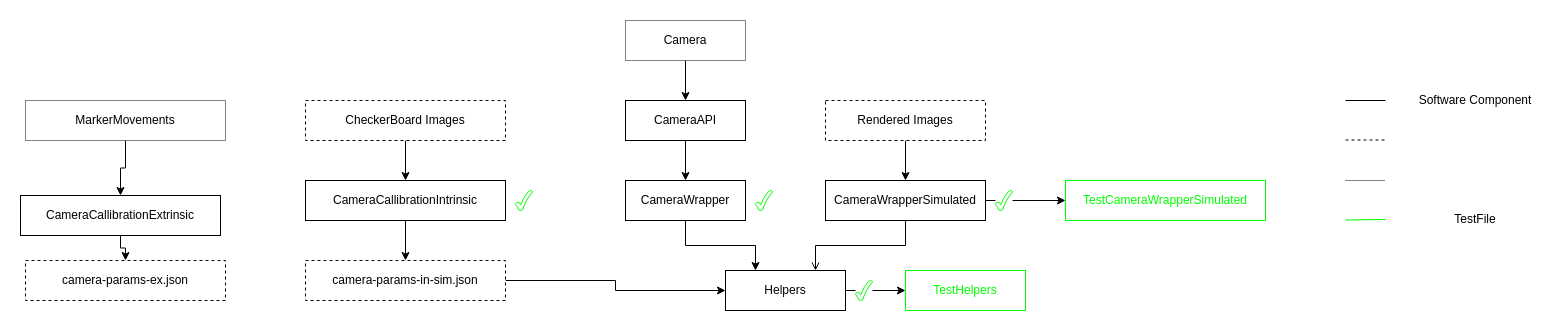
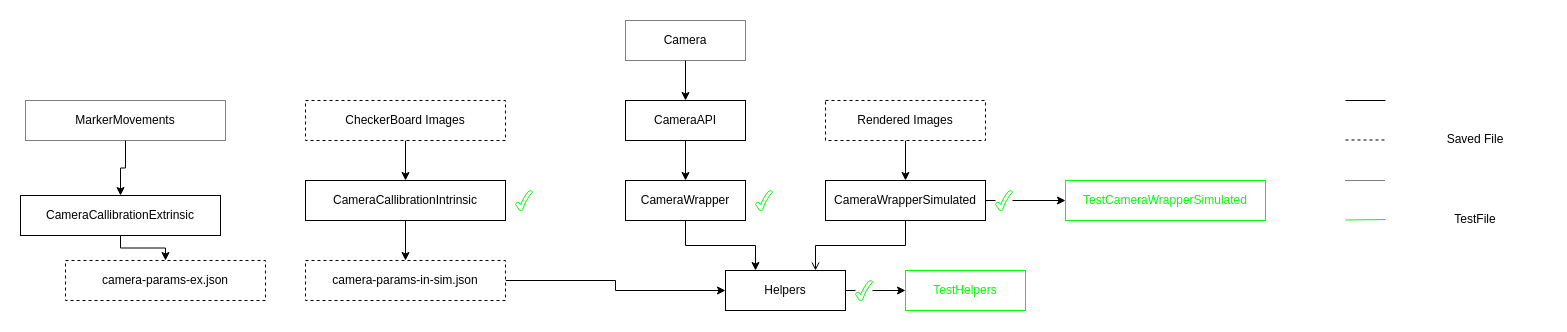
(1476, 101) -> none
none -> (1476, 140)
(126, 281) -> (166, 281)
